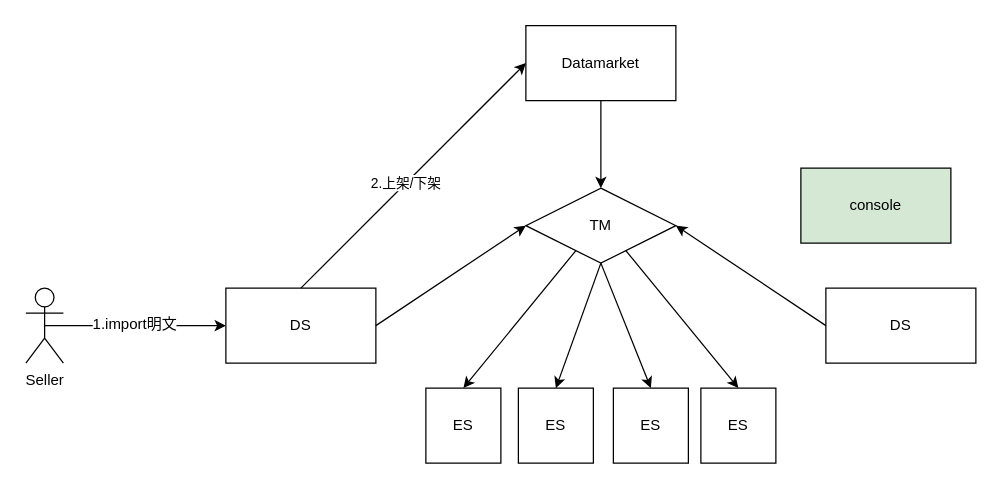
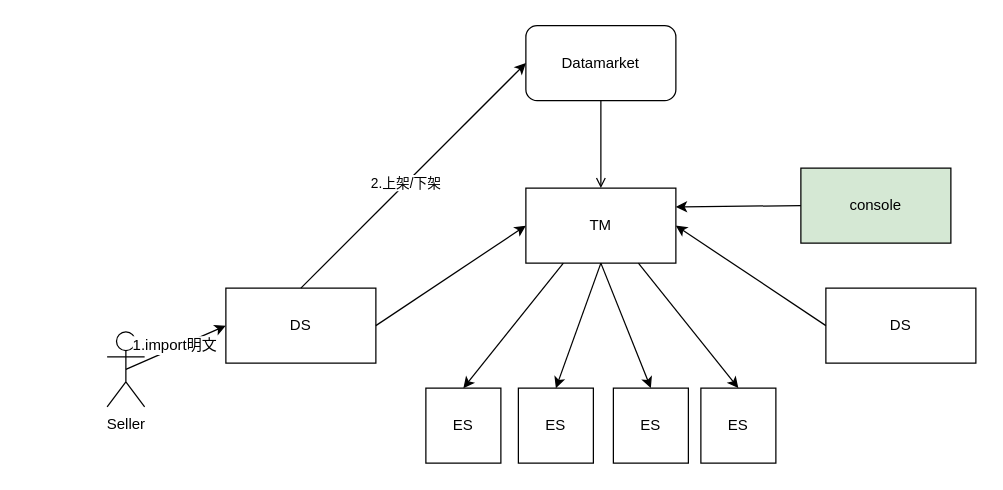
(601, 63) -> (601, 63)
(601, 178) -> (601, 180)
none -> (743, 206)
(601, 226) -> (601, 226)
(44, 326) -> (126, 369)
